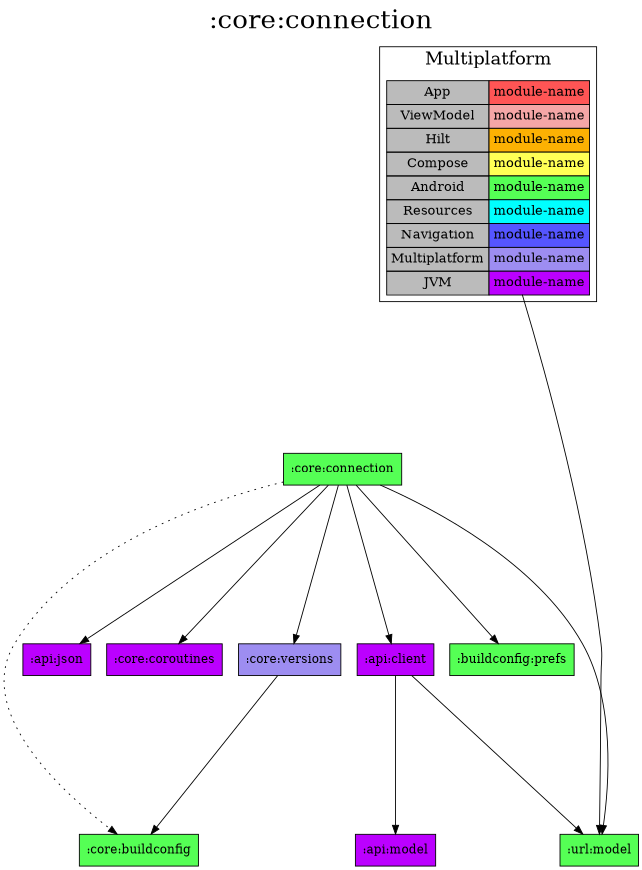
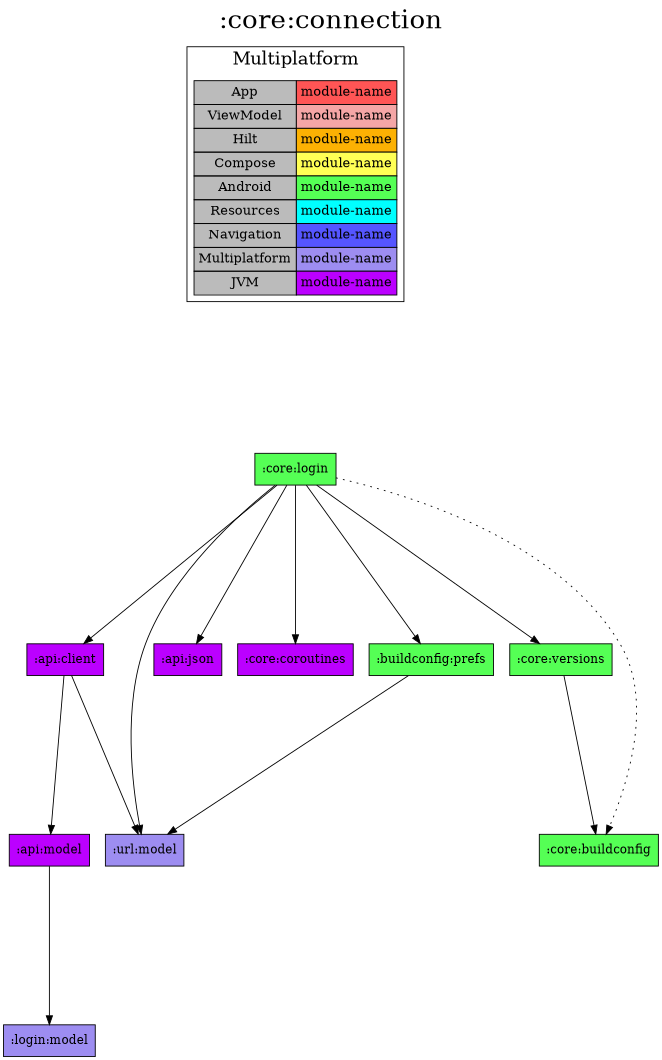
(343, 469) -> (295, 469)
(587, 556) -> (292, 752)
(290, 660) -> (561, 660)
(599, 850) -> (145, 850)
none -> (49, 1041)
